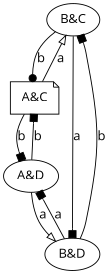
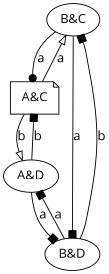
(41, 59) -> (41, 59)
(17, 132) -> (17, 132)
(36, 215) -> (36, 215)
